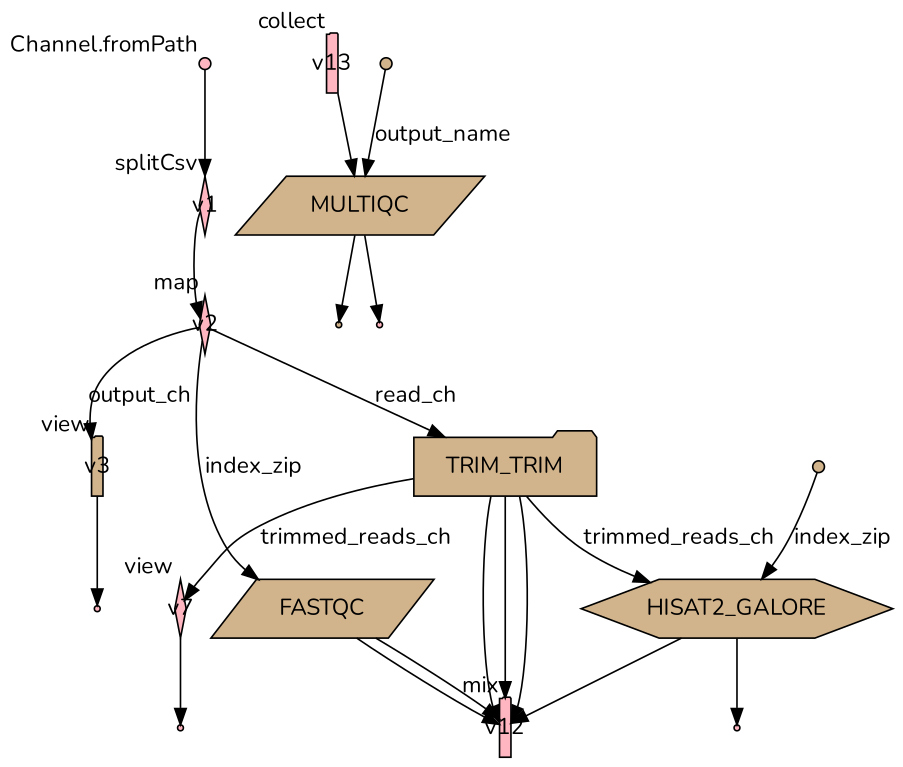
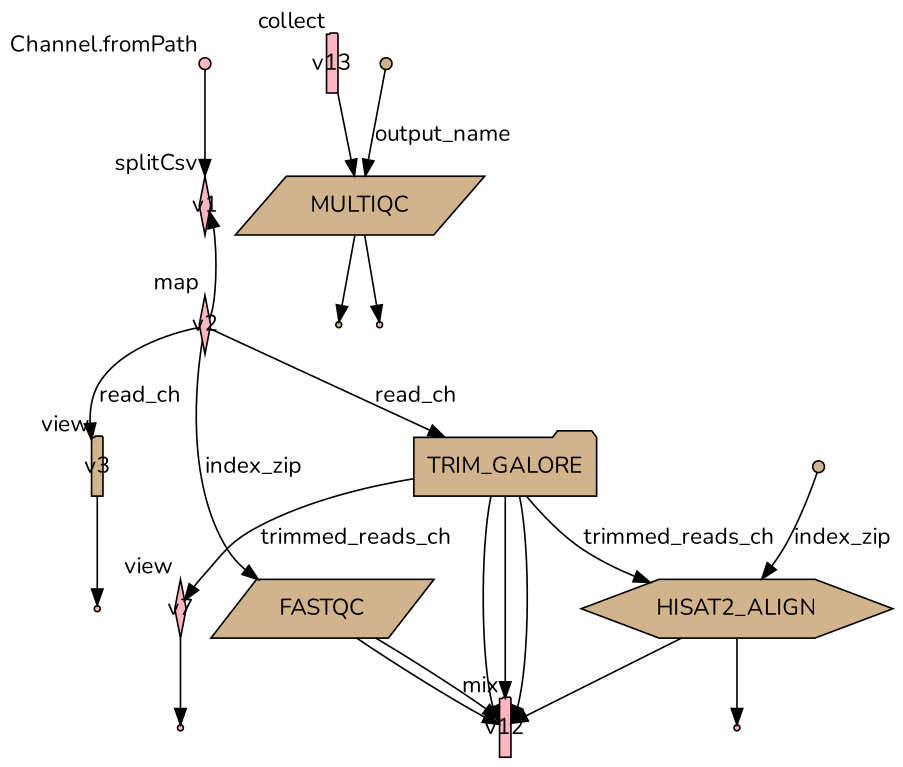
(194, 257) -> (216, 273)
(141, 396) -> (141, 396)
(505, 467) -> (505, 467)
(737, 609) -> (737, 609)
